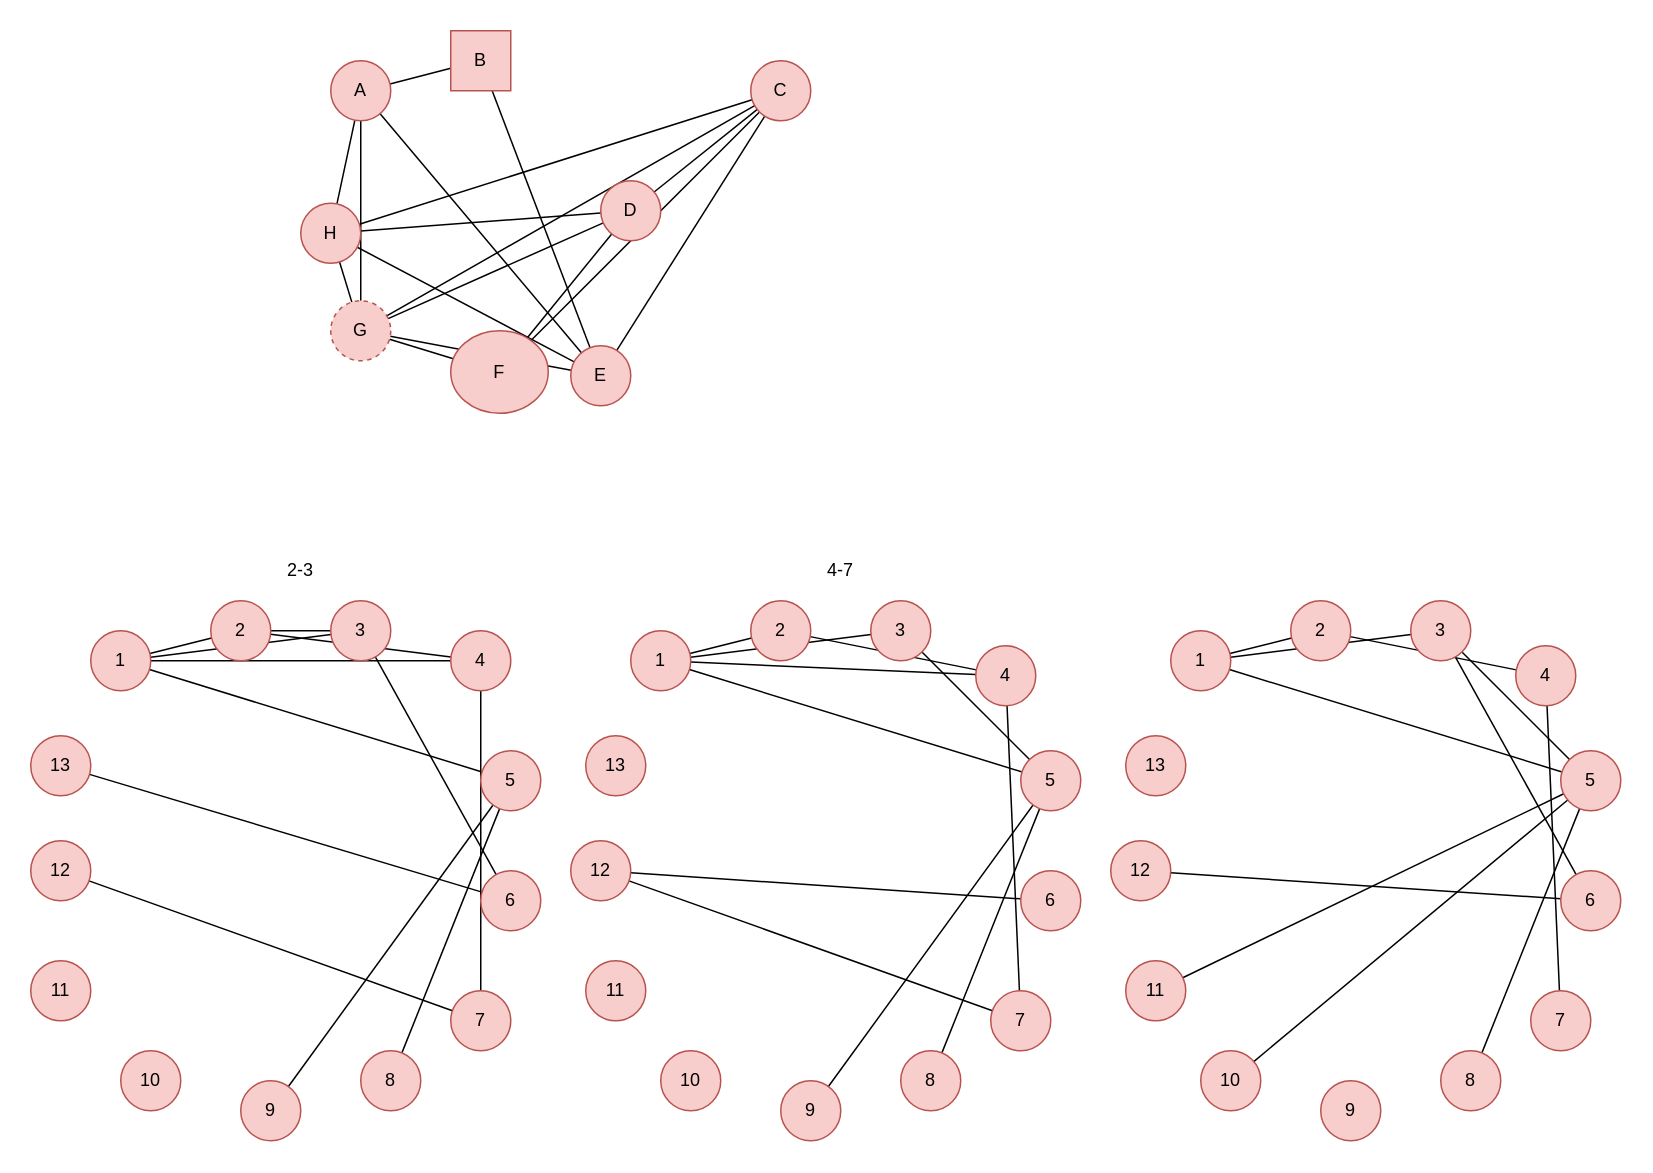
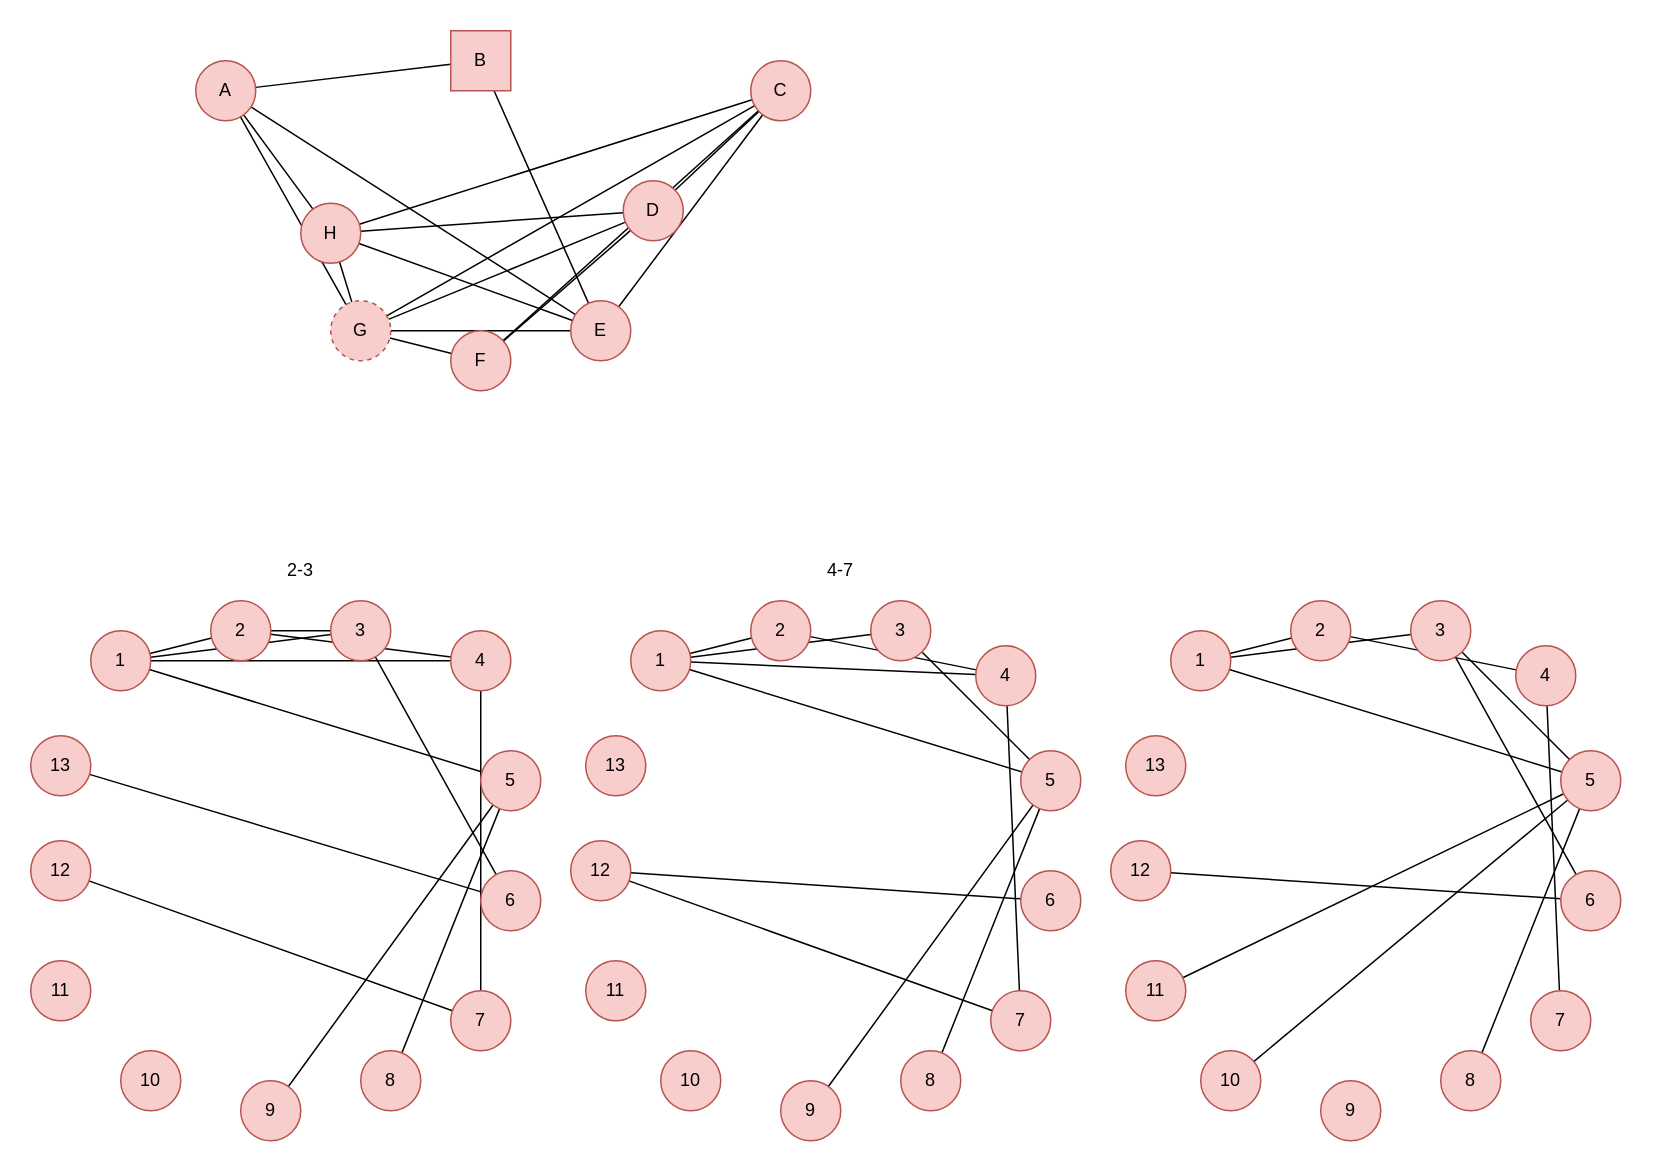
(361, 91) -> (226, 91)
(631, 211) -> (653, 211)
(500, 372) -> (481, 361)
(601, 376) -> (601, 331)
